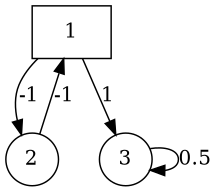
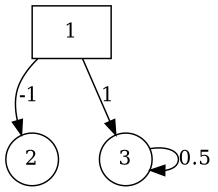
(49, 104) -> none
